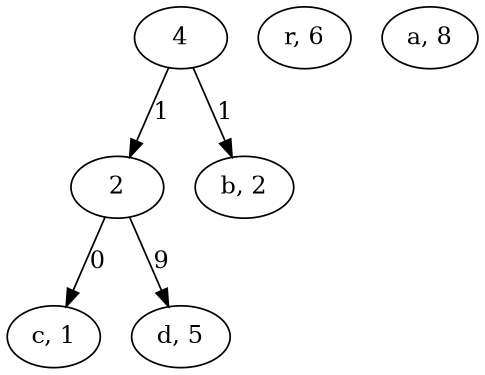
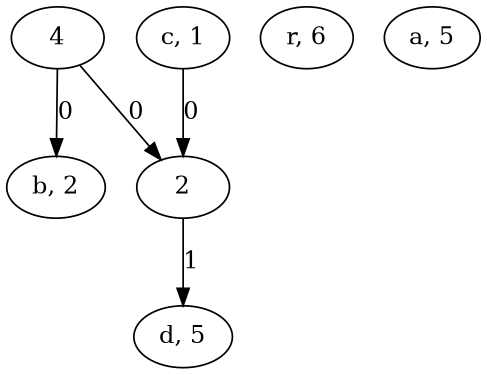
(430, 38) -> (432, 38)
(162, 113) -> (137, 113)
(226, 113) -> (66, 113)
(89, 254) -> (183, 104)
(162, 262) -> (192, 262)
